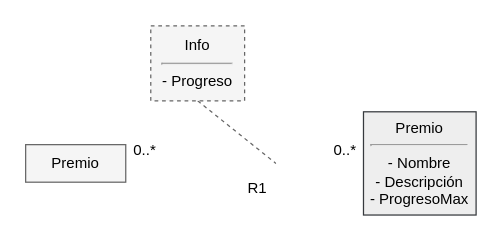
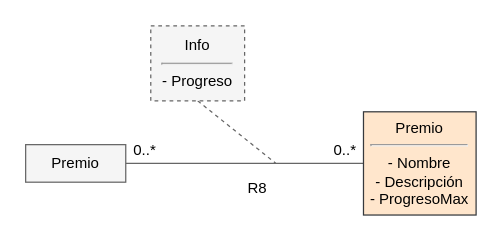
none -> (244, 163)
(419, 163) -> (419, 163)
(258, 188) -> (258, 188)
